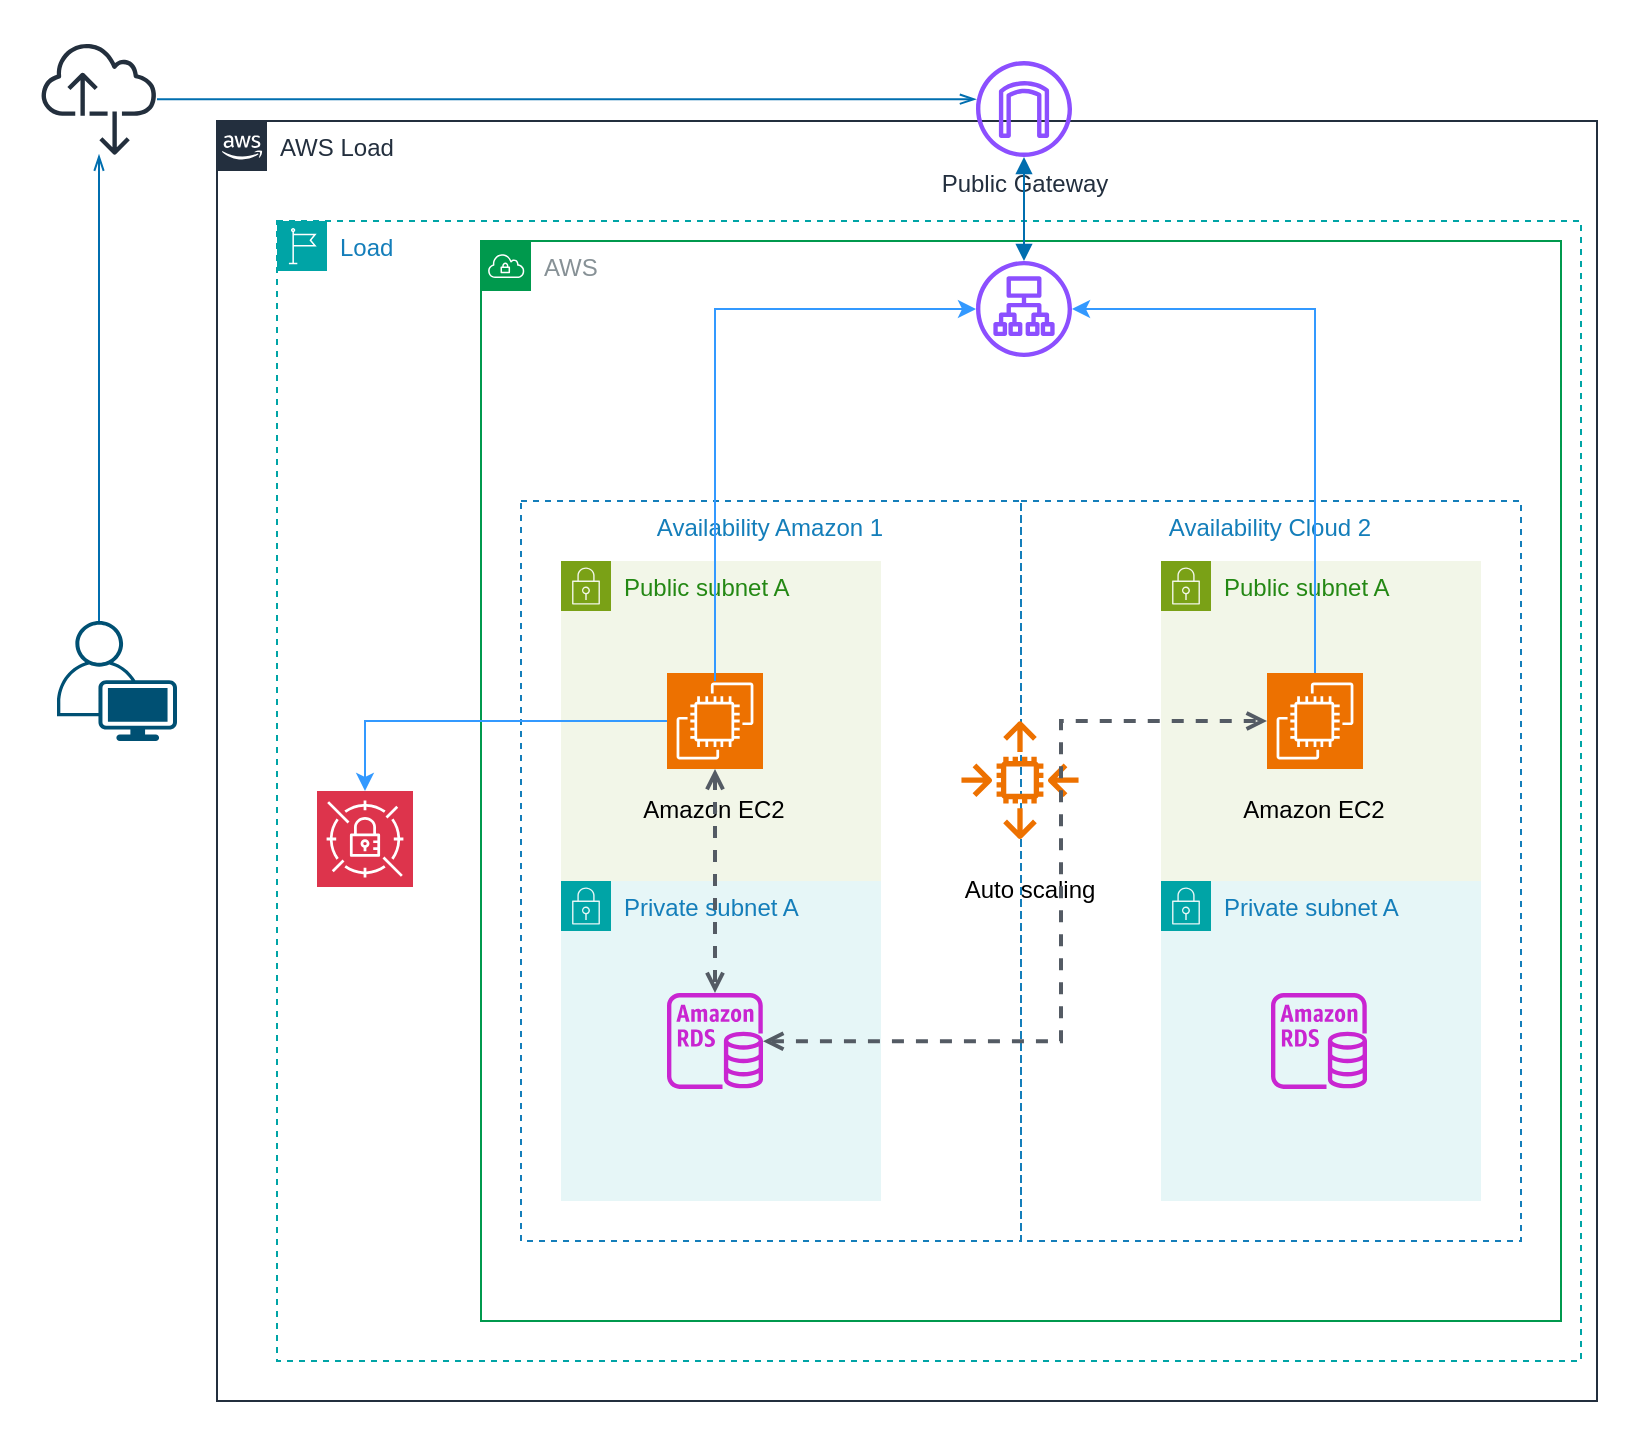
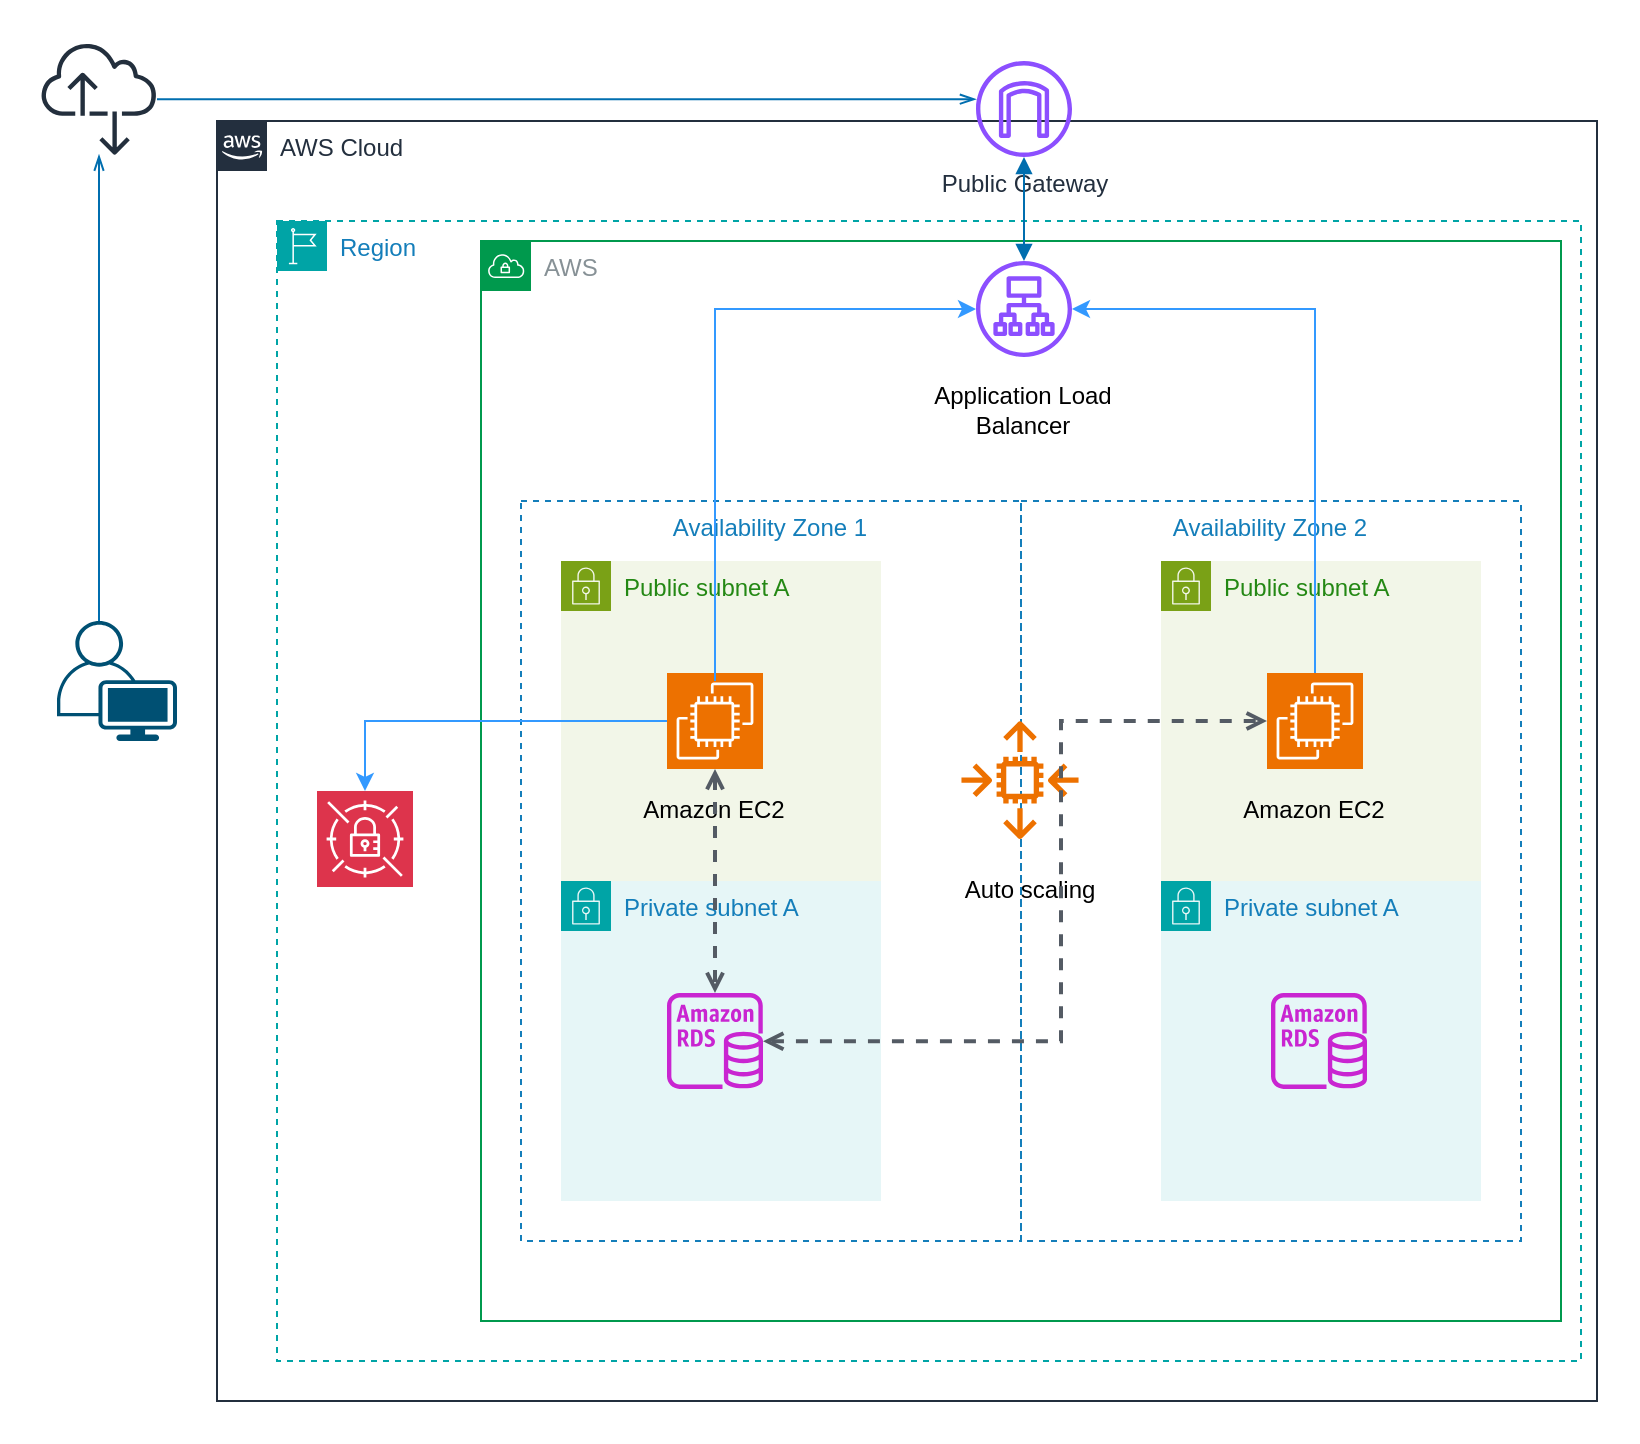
(332, 149) -> (335, 149)
(368, 249) -> (378, 249)
none -> (1024, 411)
(771, 529) -> (771, 529)
(1271, 529) -> (1271, 529)
